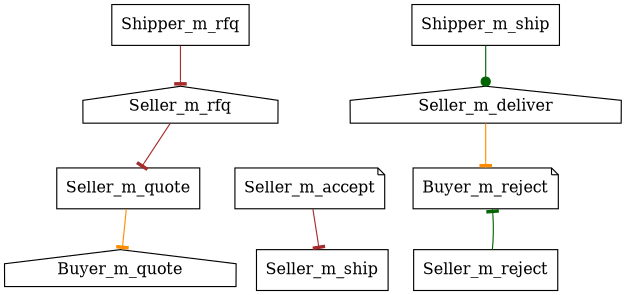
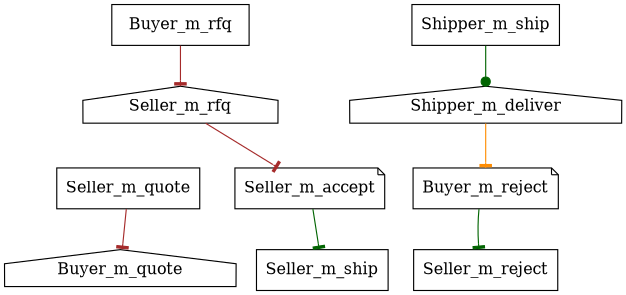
(180, 25) -> (180, 25)
(486, 107) -> (486, 107)
(157, 143) -> (239, 144)
(125, 226) -> (125, 226)
(316, 226) -> (316, 226)
(493, 232) -> (478, 226)
